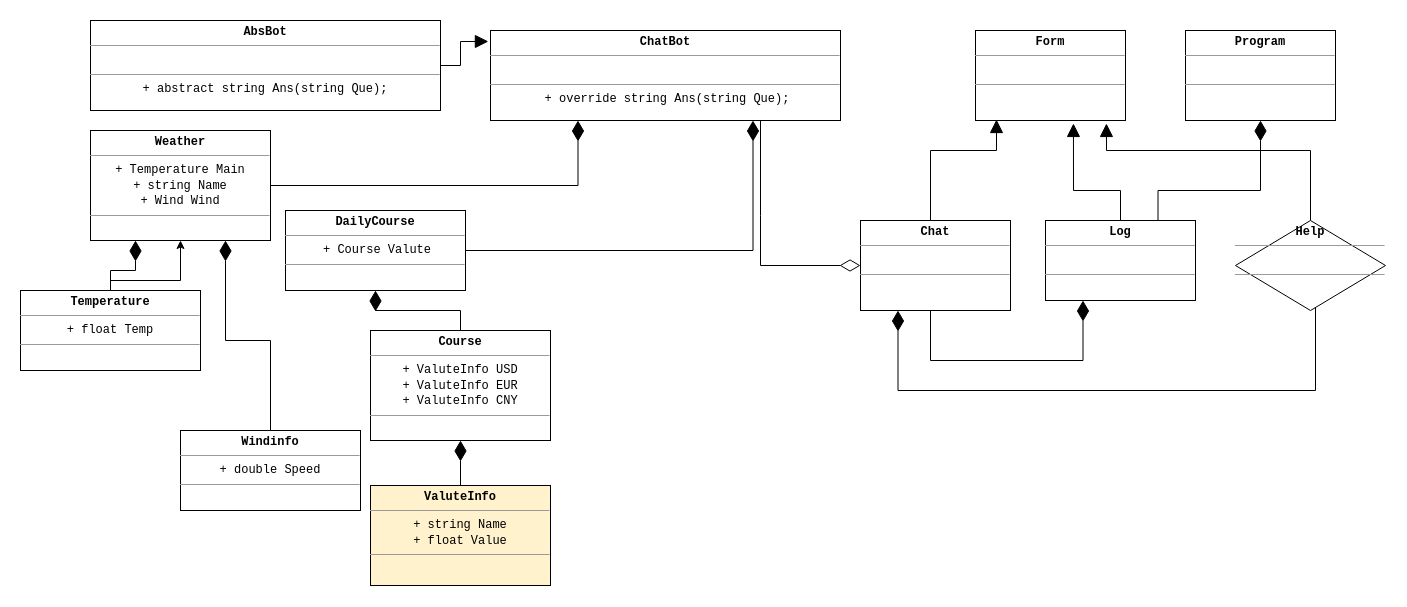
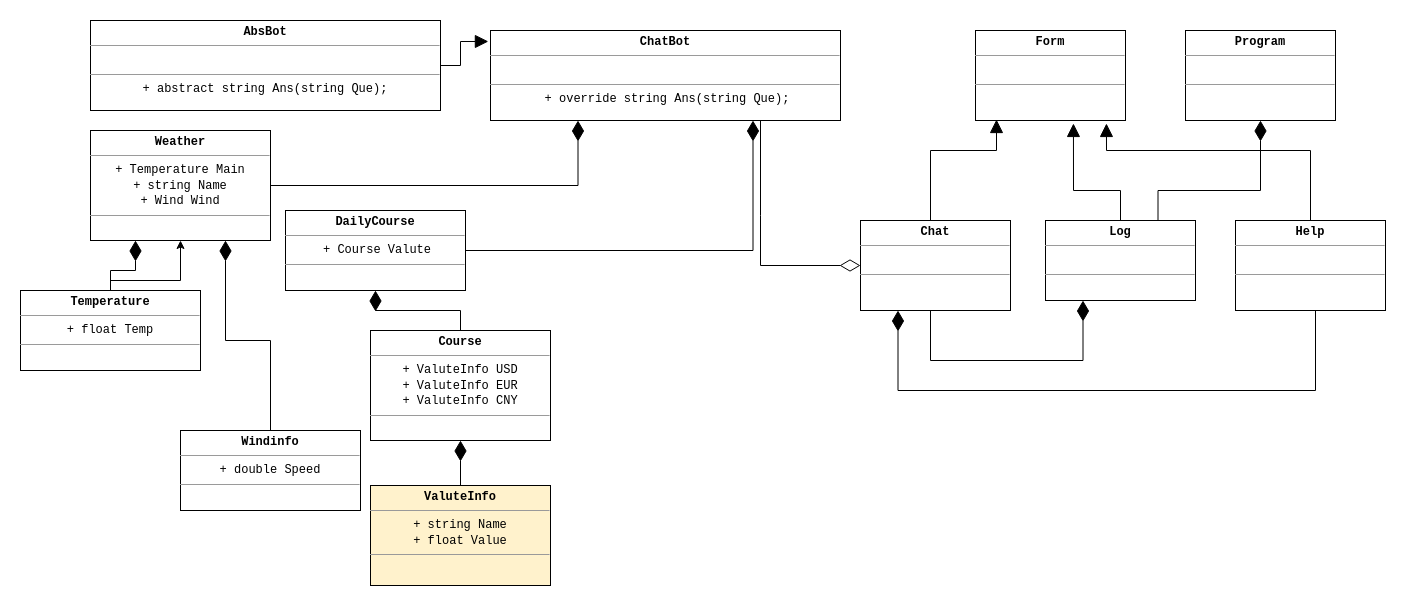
(1311, 266) -> (1311, 266)
